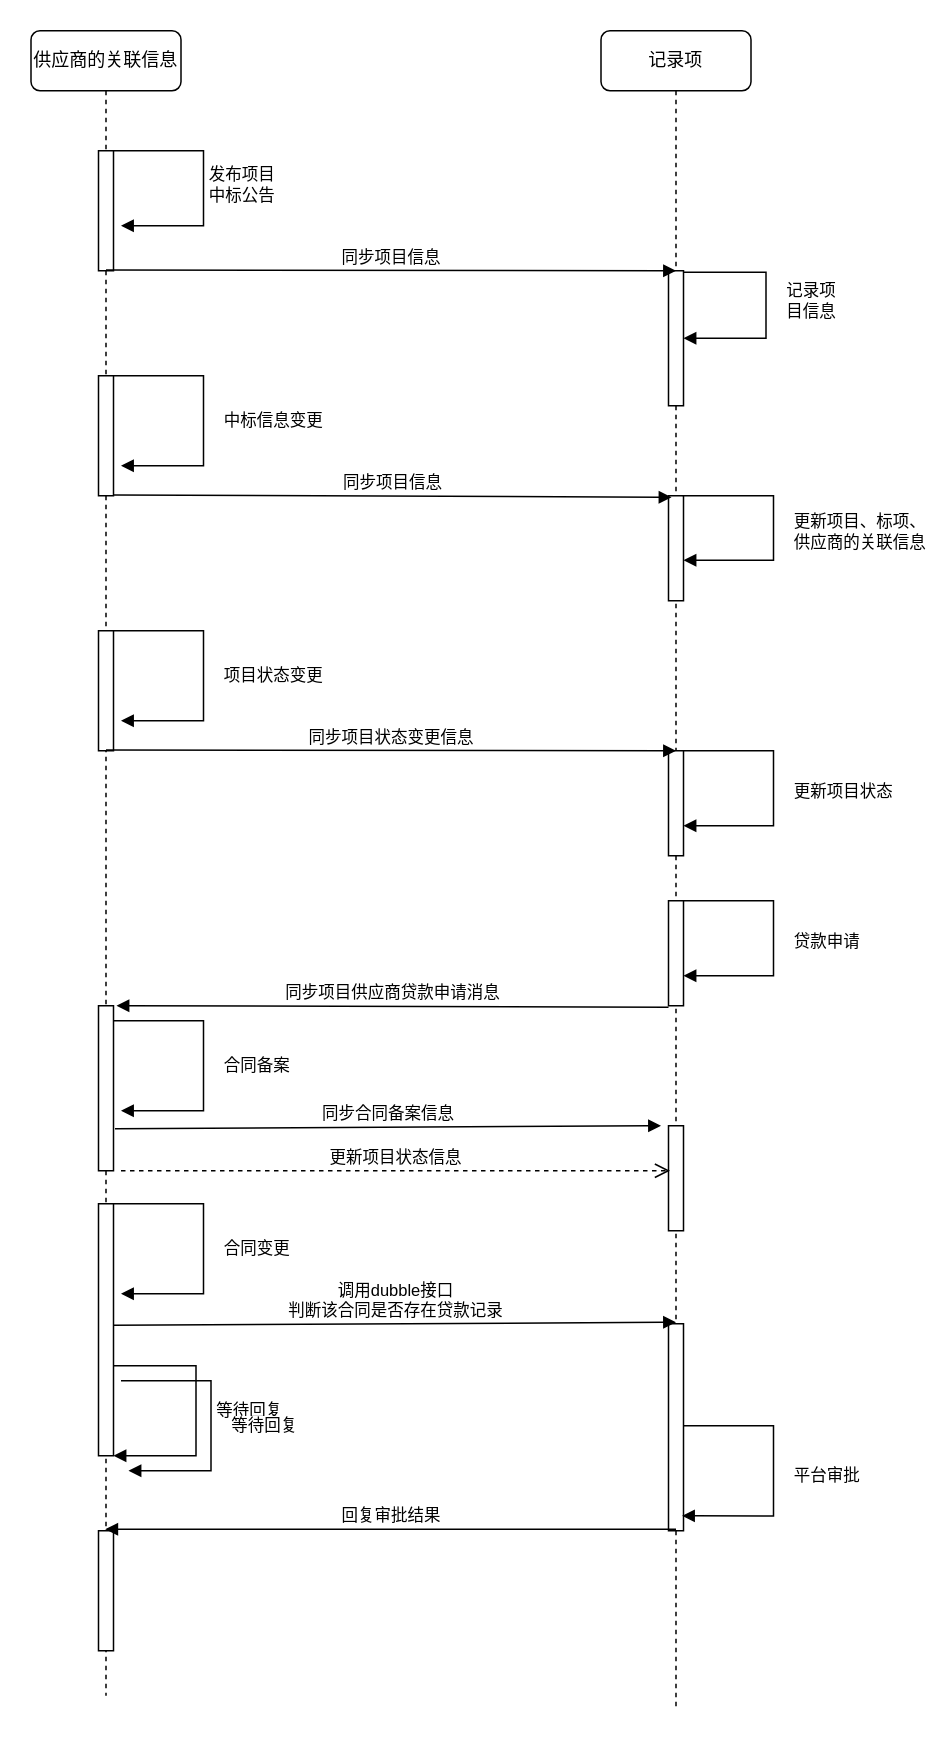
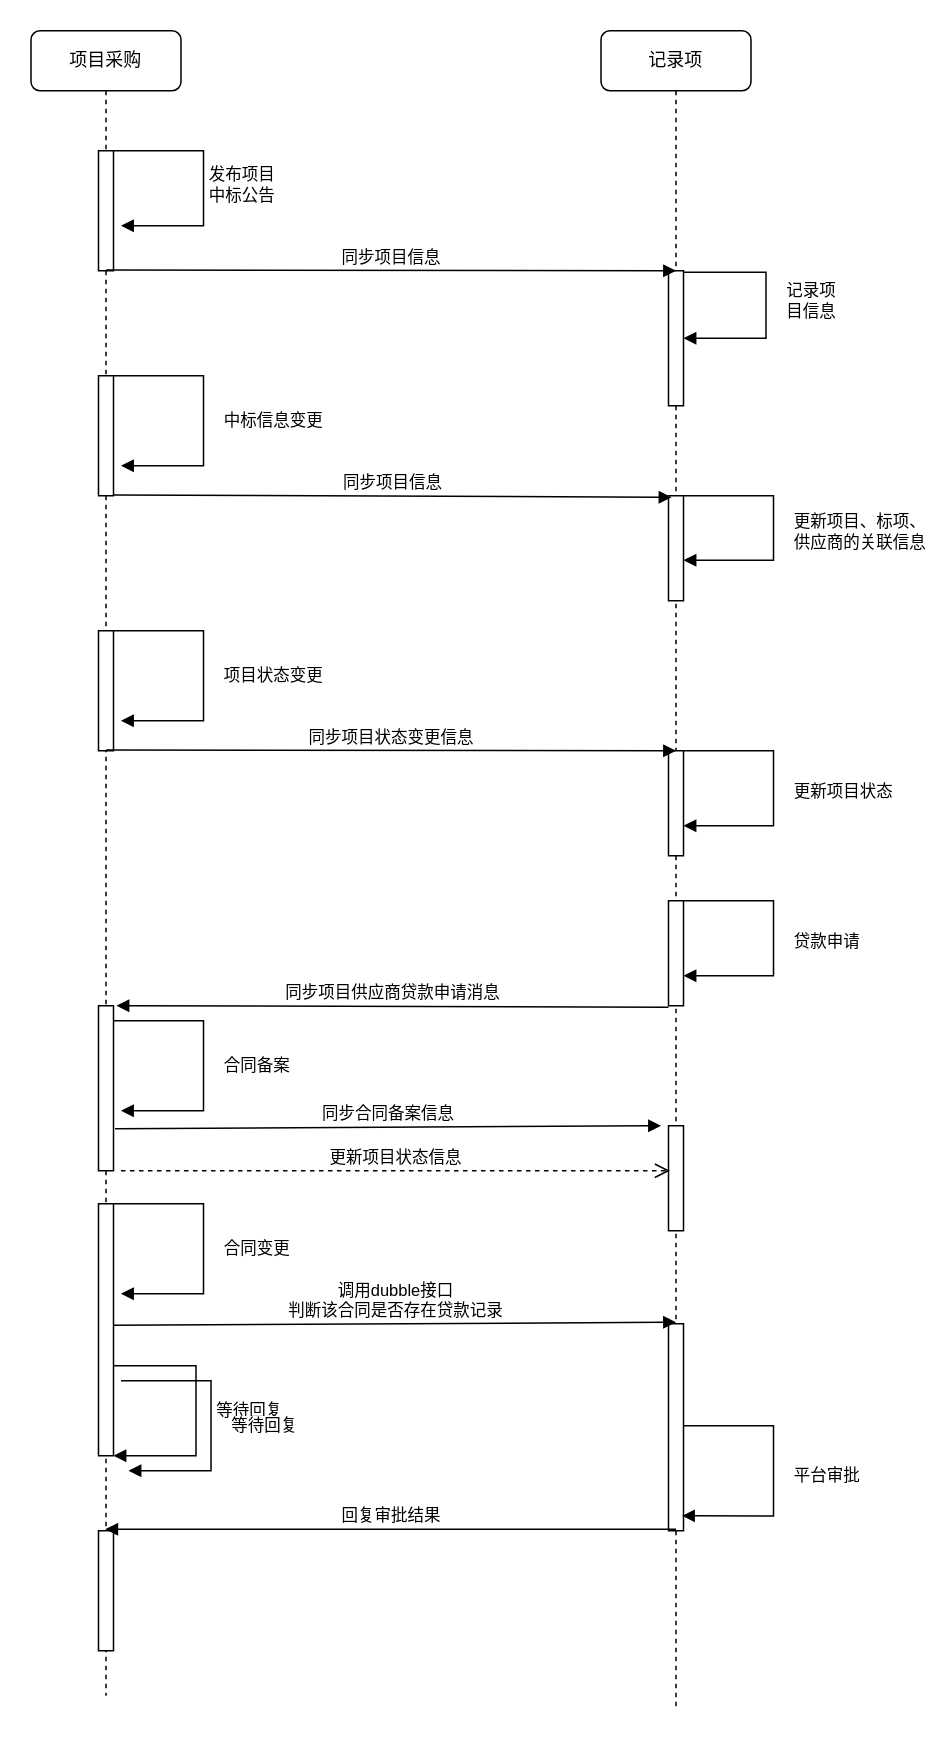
(106, 61) -> (106, 61)
